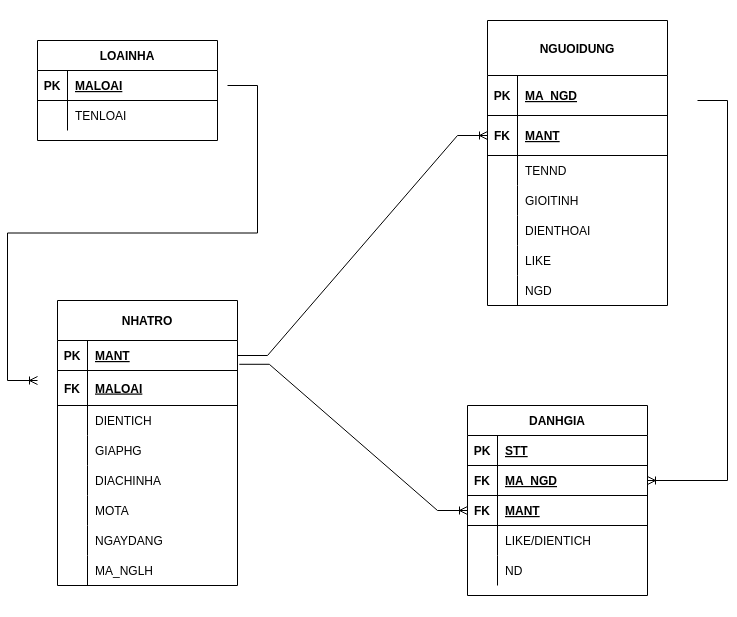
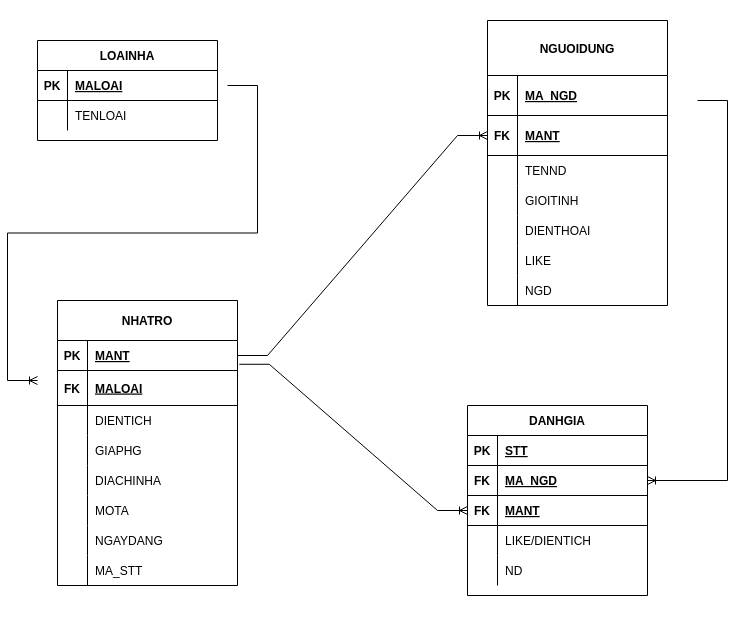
(119, 571) -> (115, 571)
